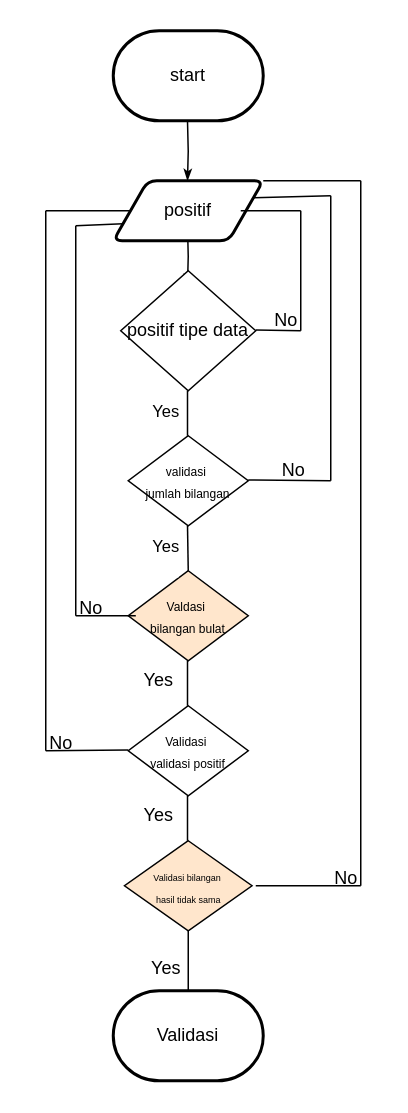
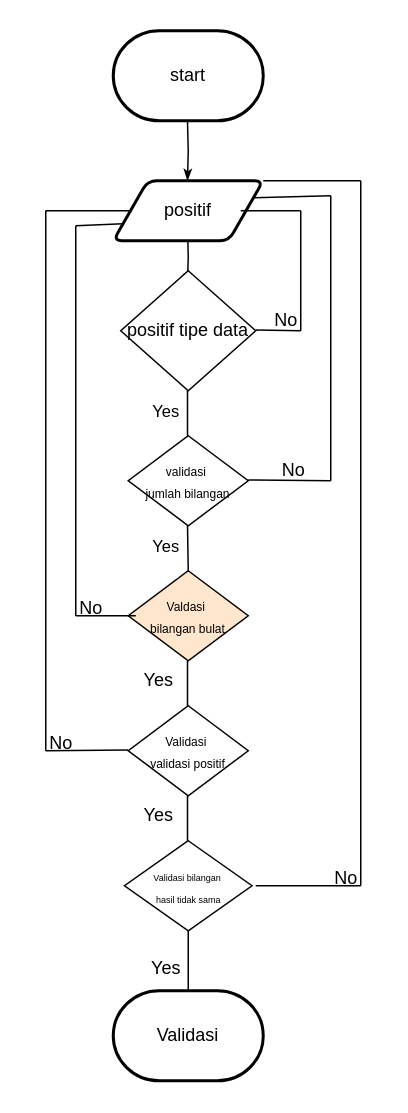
(188, 886) -> (188, 886)
